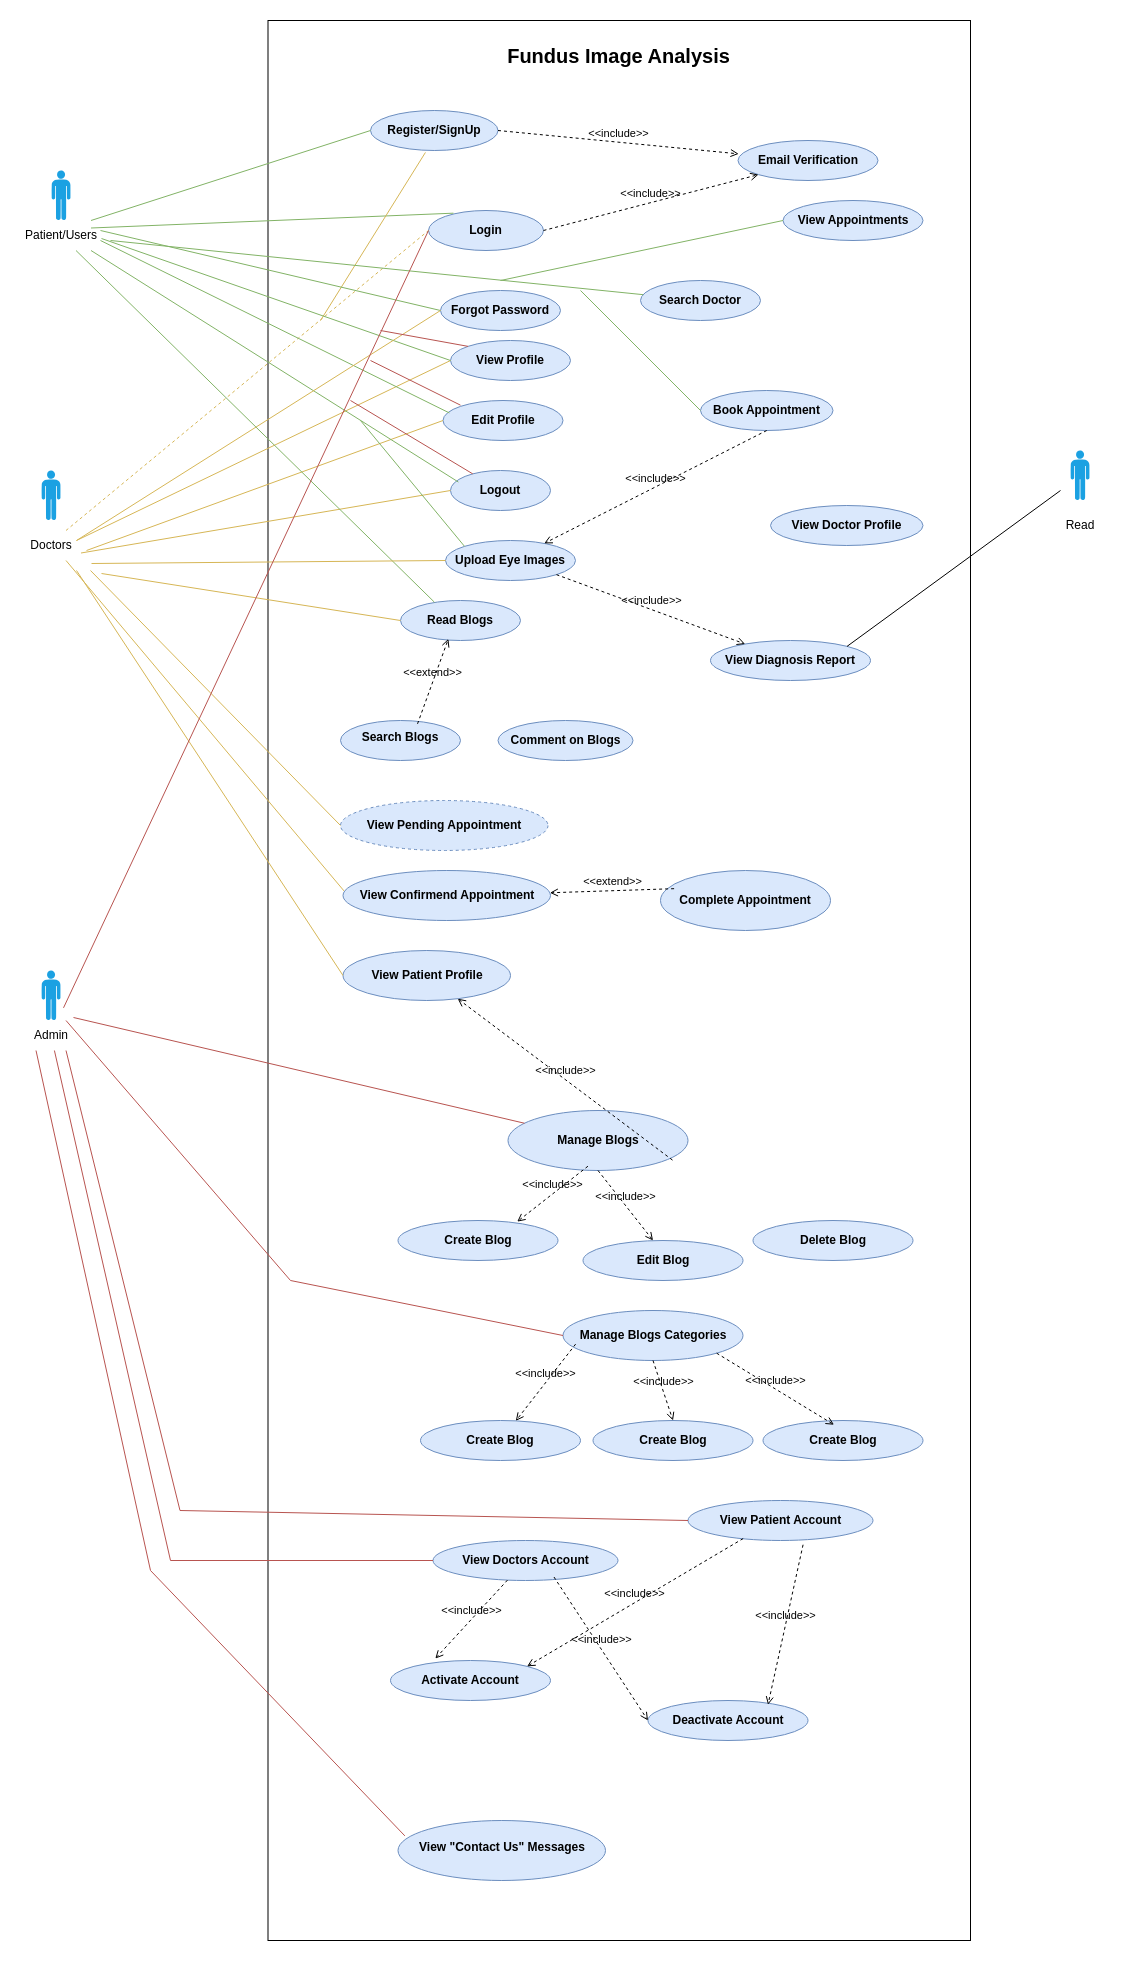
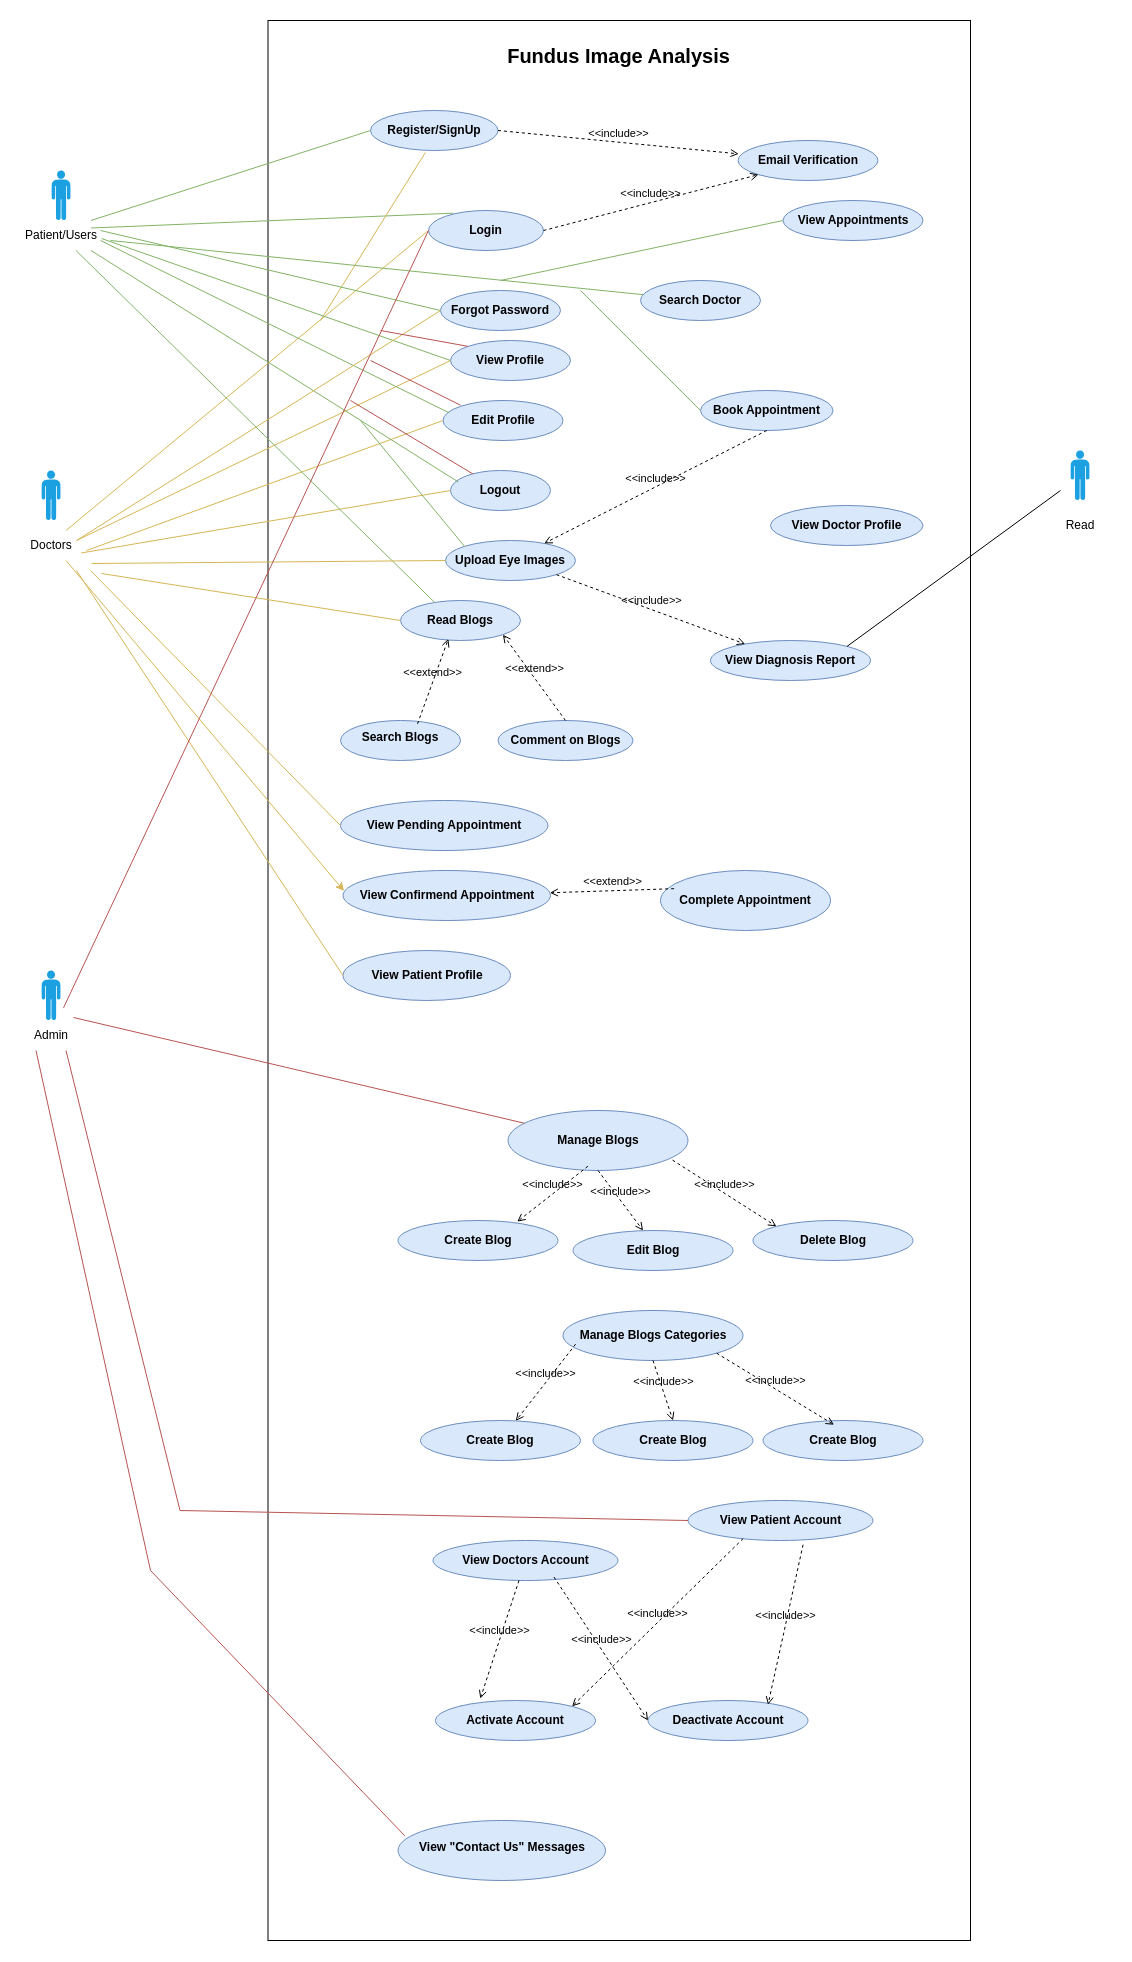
(192, 426) -> (192, 426)
none -> (535, 678)
(444, 826) -> (444, 826)
(341, 887) -> (339, 885)
(566, 1080) -> (724, 1193)
(269, 1255) -> none
(663, 1261) -> (653, 1251)
(142, 1434) -> none
(471, 1681) -> (516, 1721)
